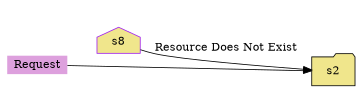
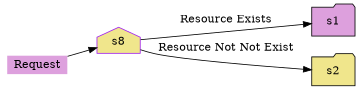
none -> (333, 22)
(226, 48) -> (226, 48)
(185, 68) -> (78, 53)
